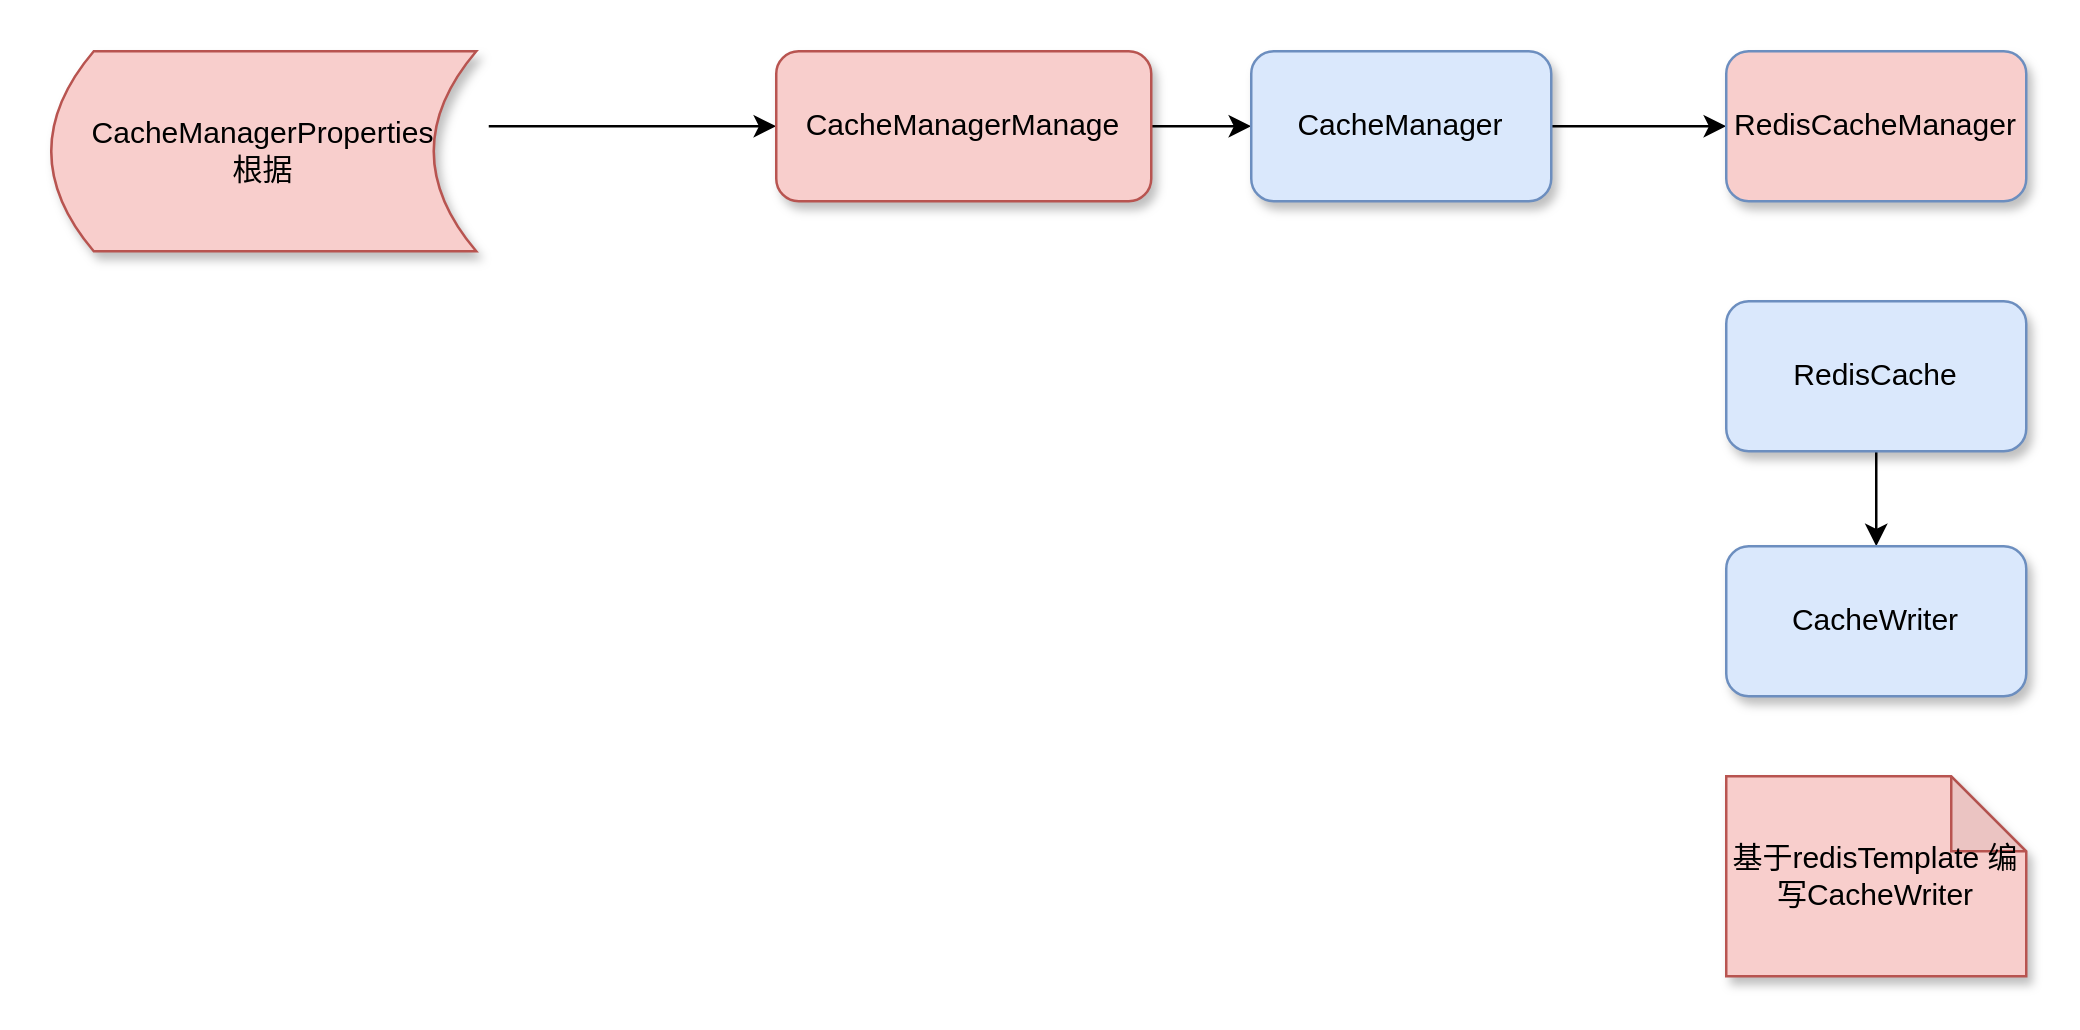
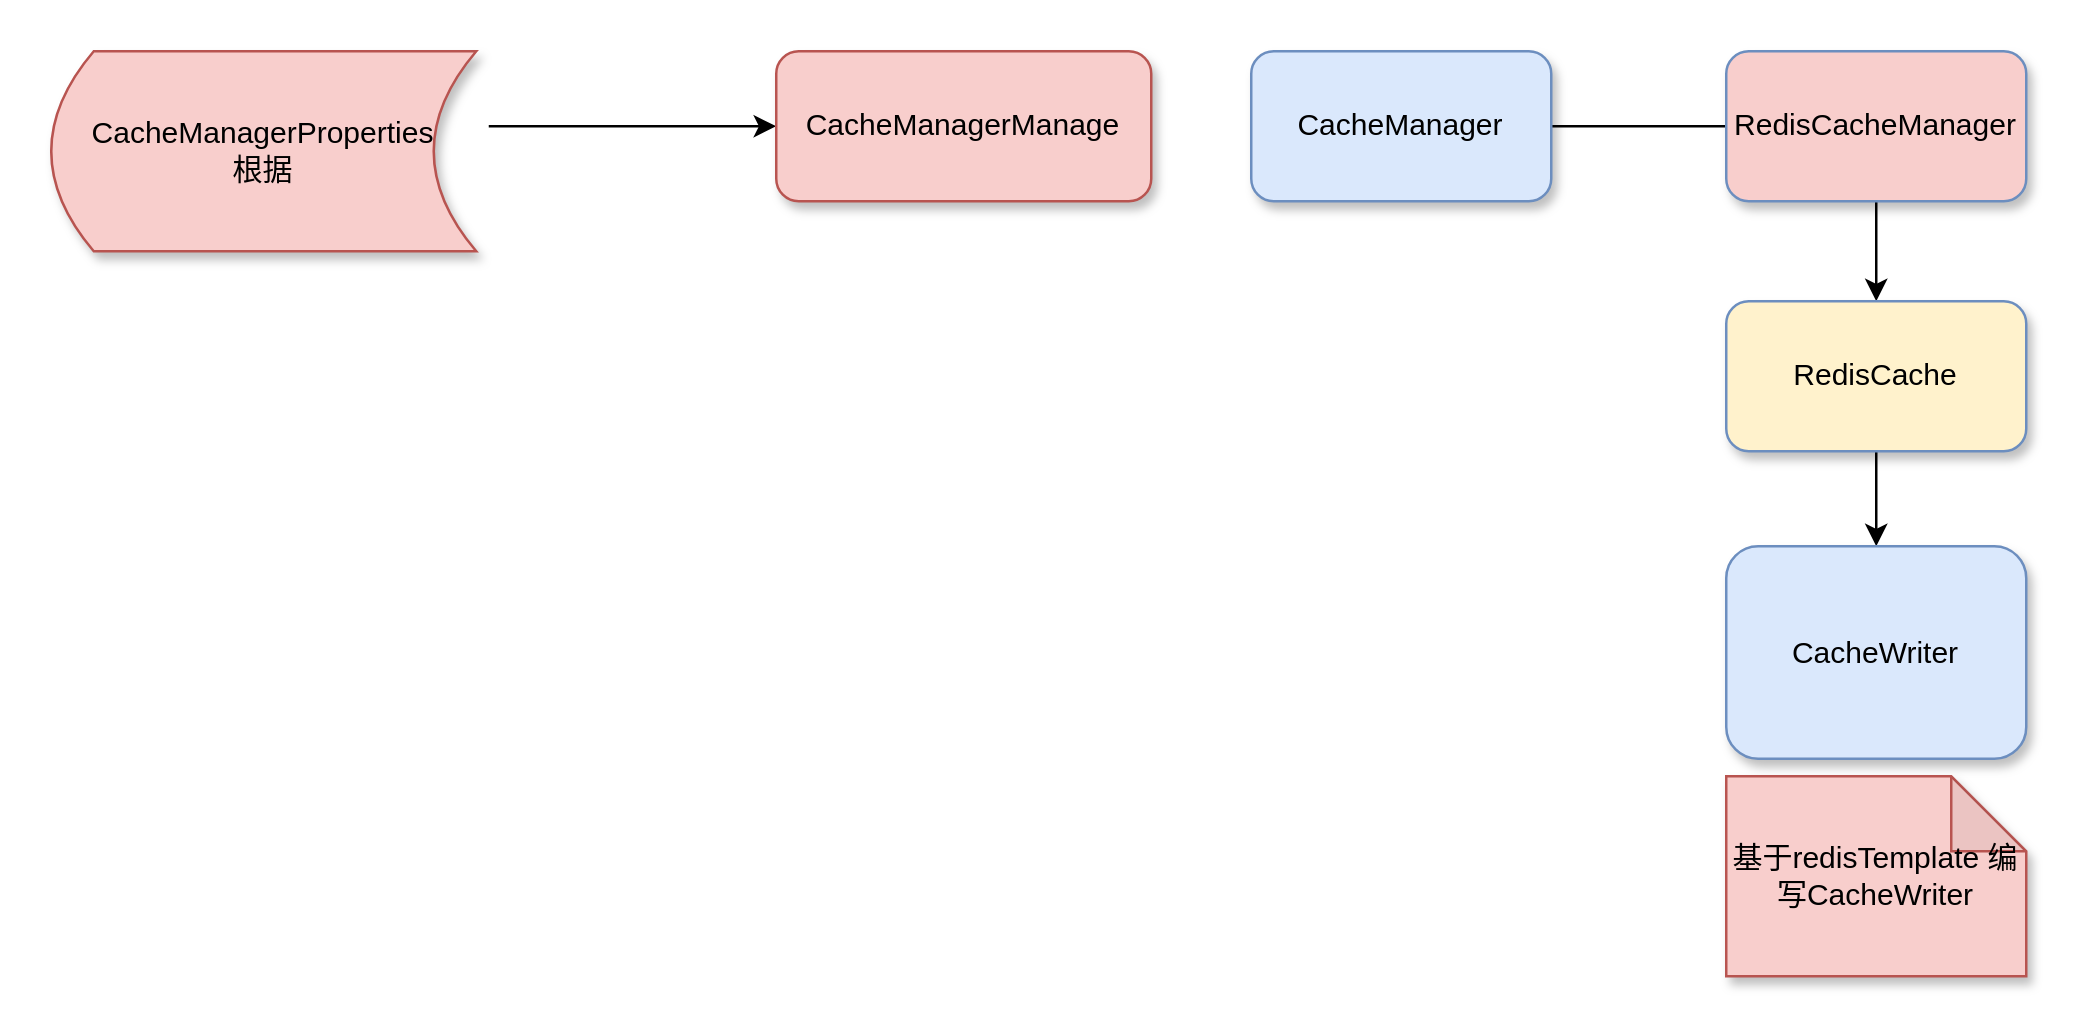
(1193, 126) -> none
(1708, 126) -> (1715, 126)
none -> (1876, 243)
(1876, 376) -> (1876, 376)
(1876, 621) -> (1876, 653)
